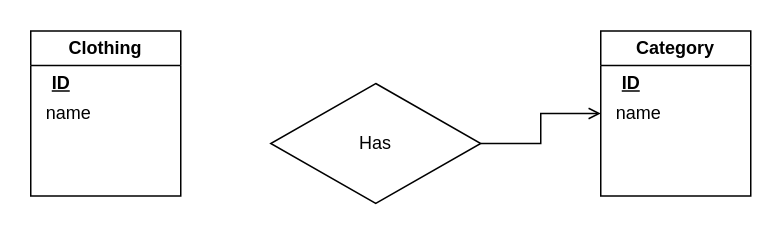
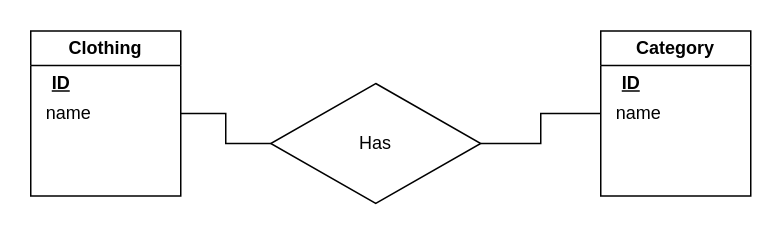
(594, 113) -> (594, 113)
none -> (226, 129)
